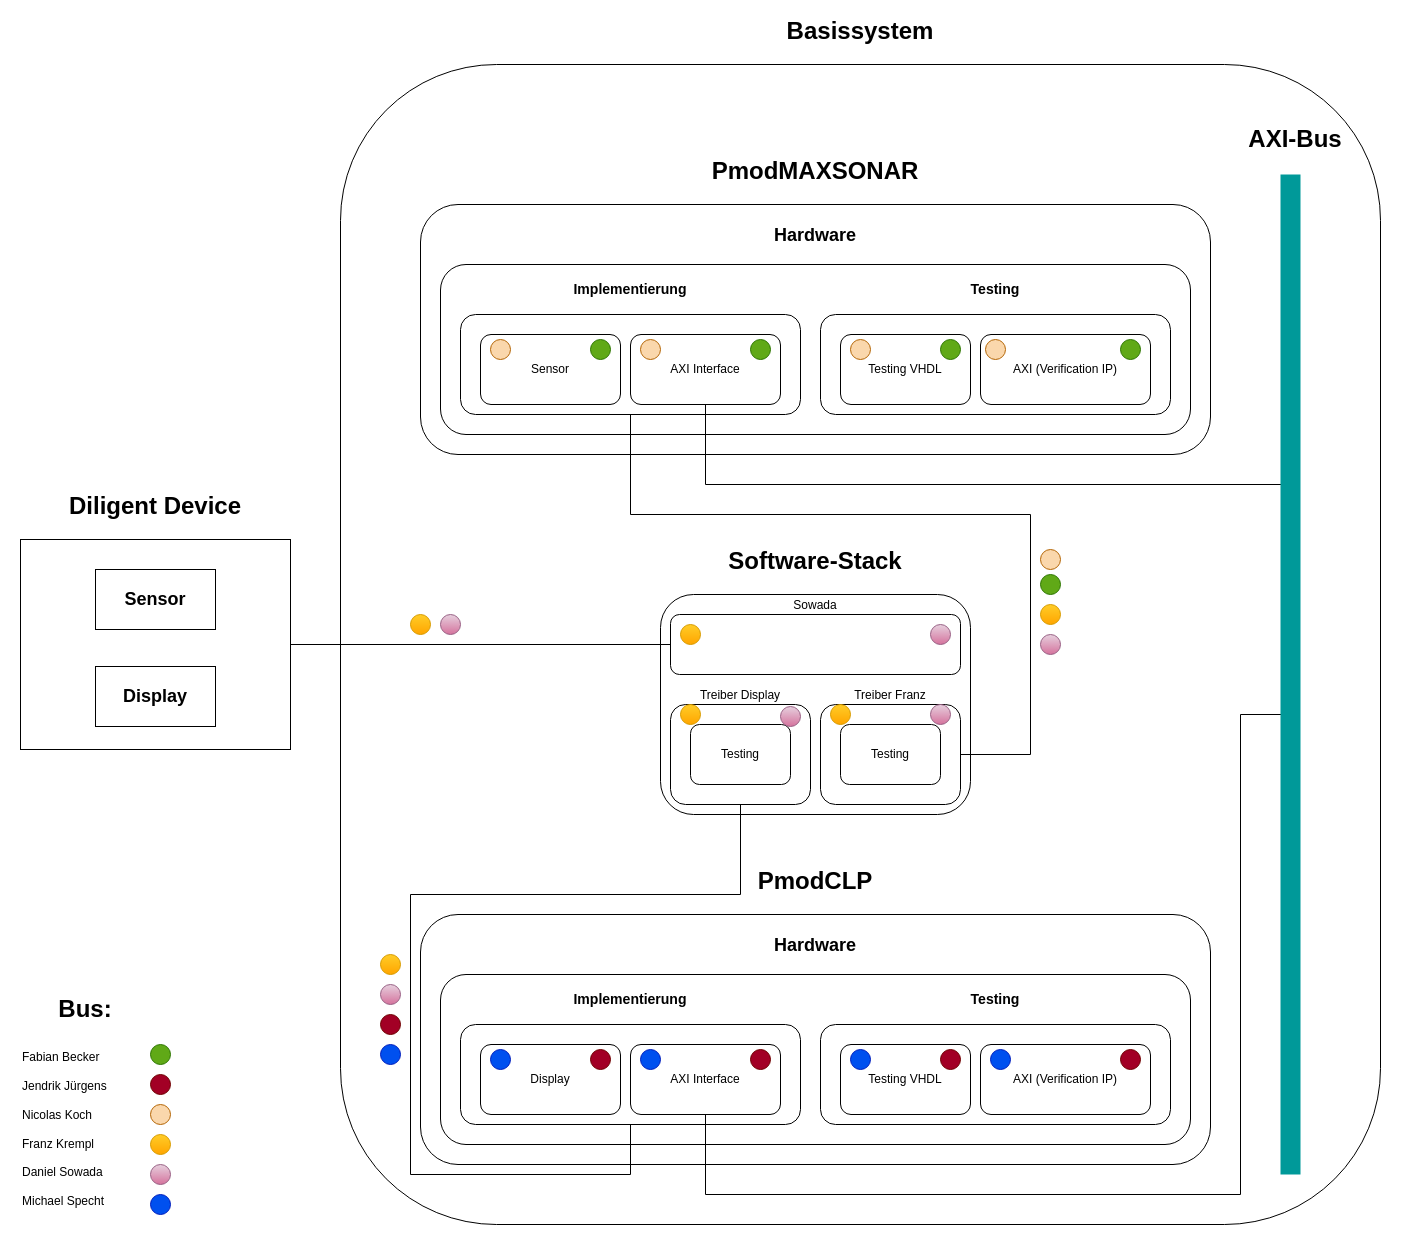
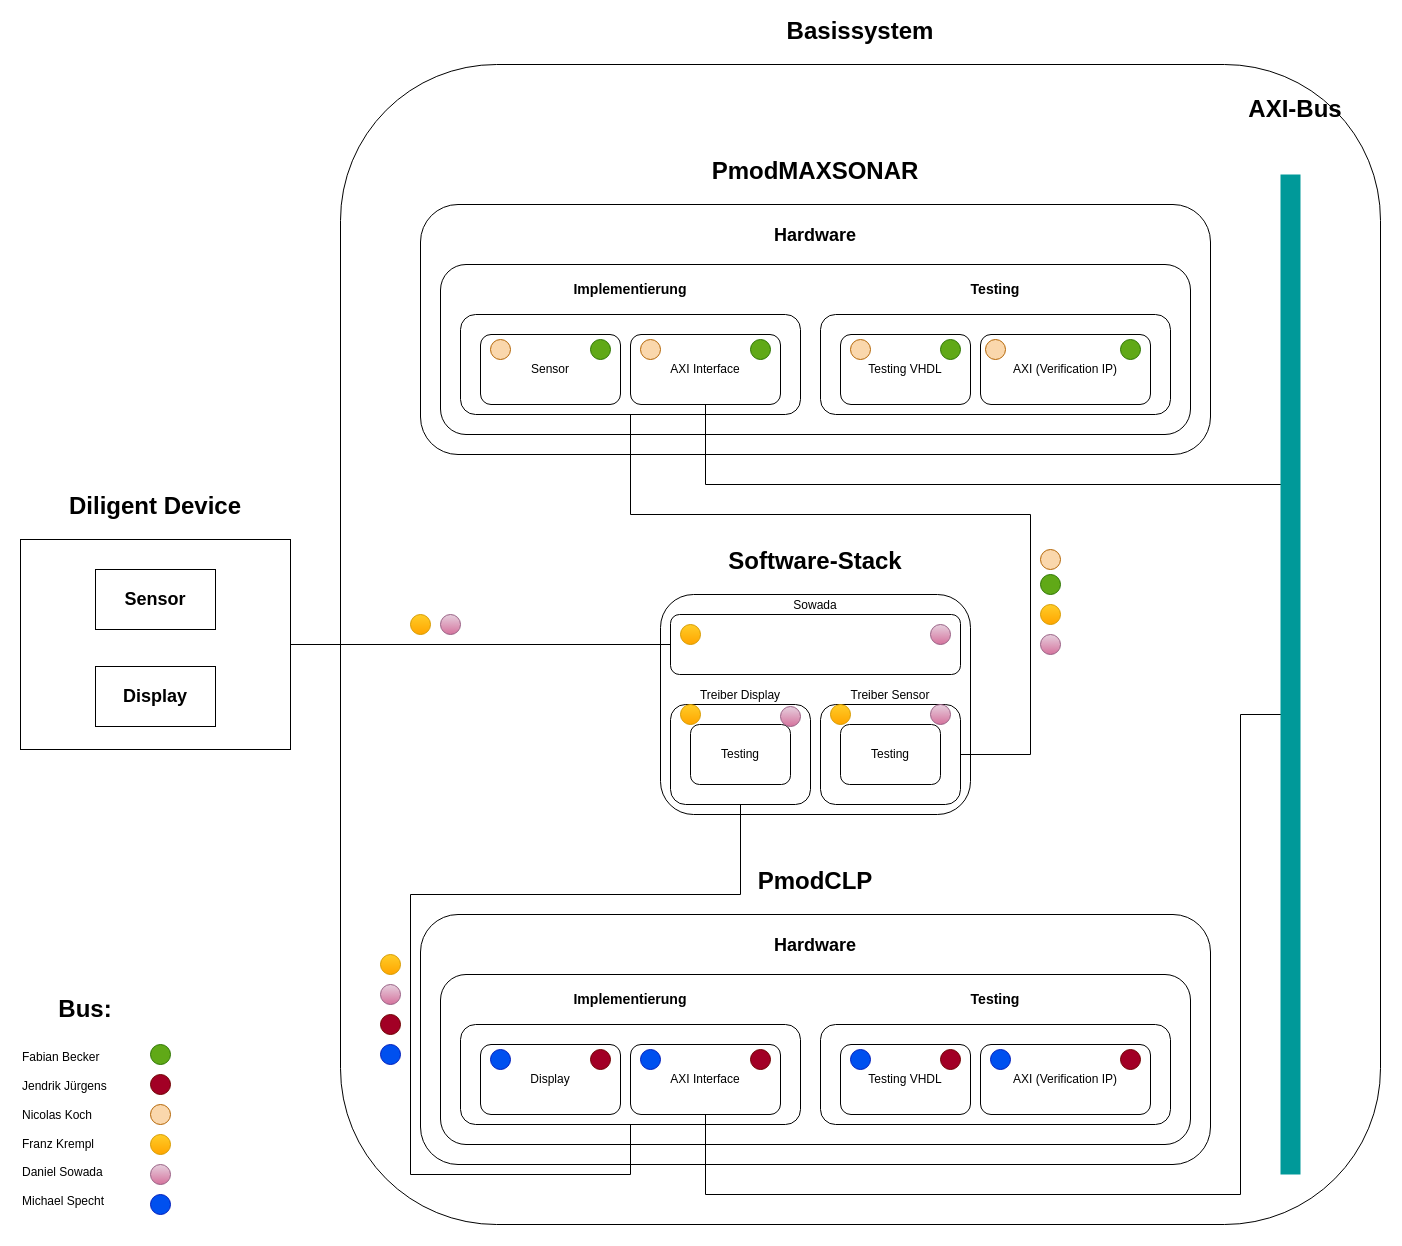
(1296, 140) -> (1296, 110)
(891, 694) -> (891, 694)
